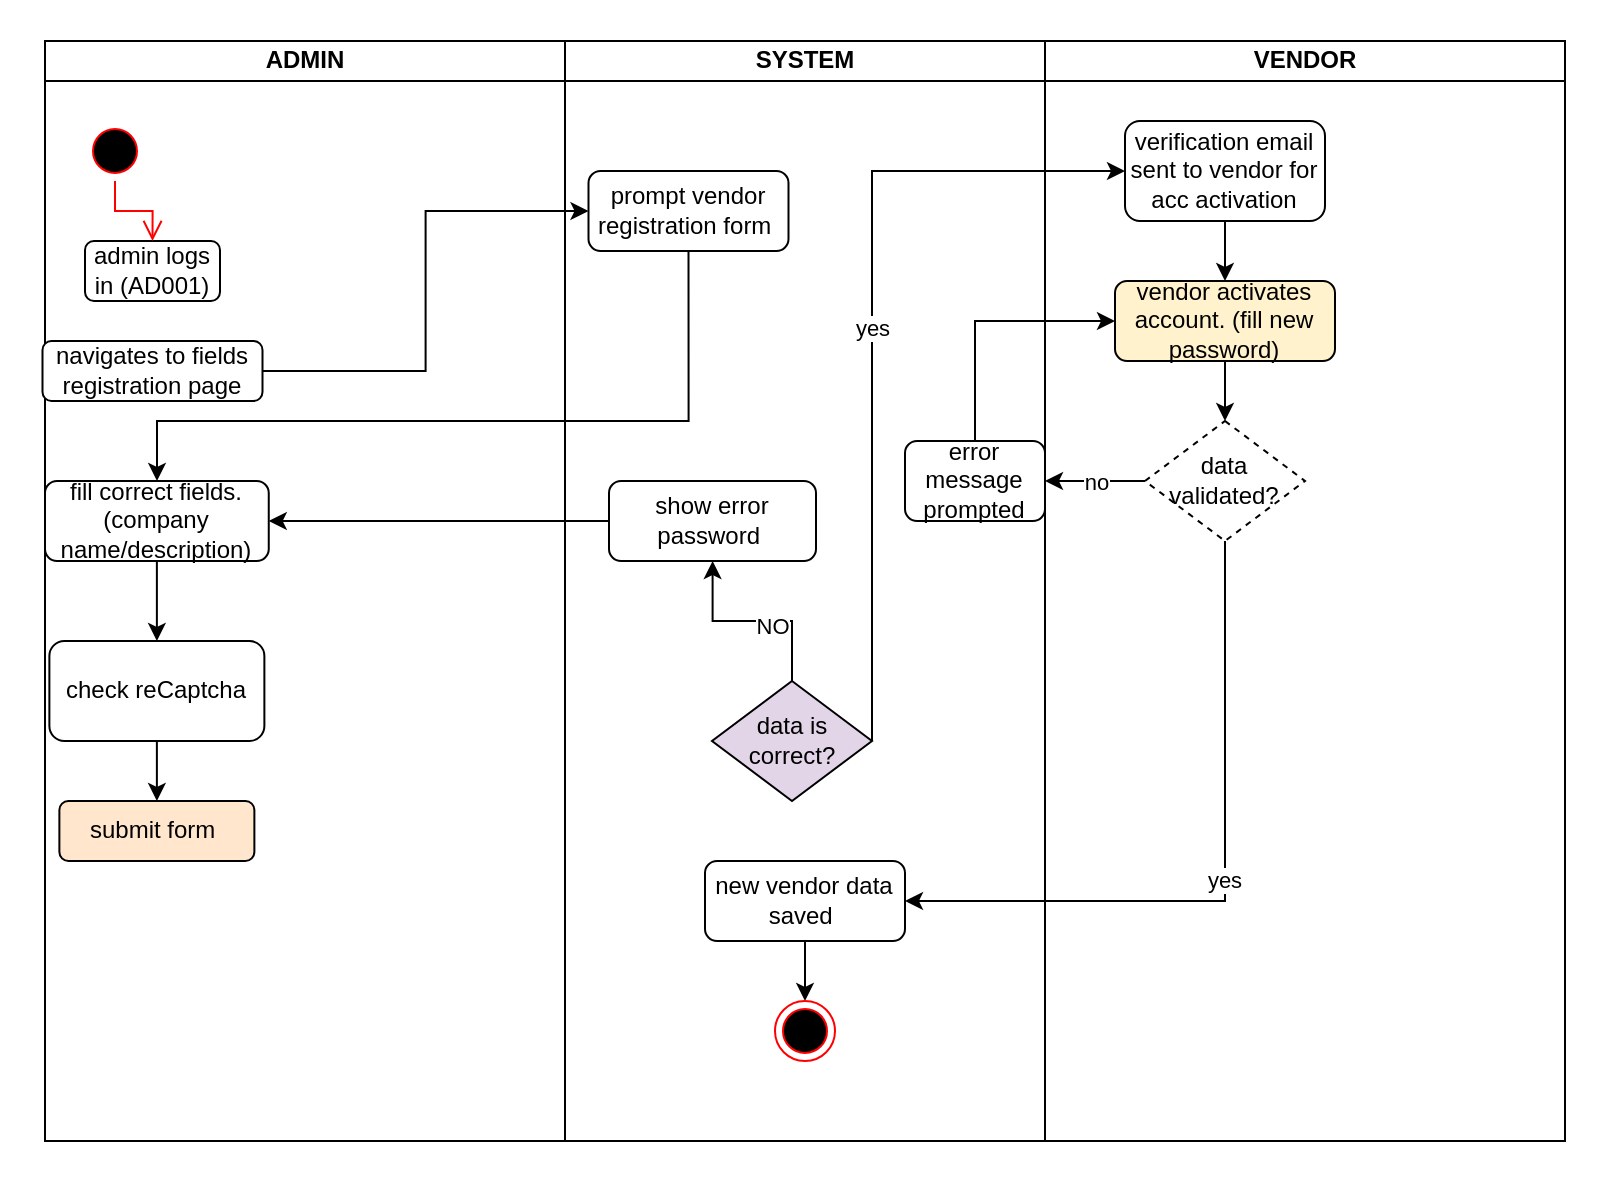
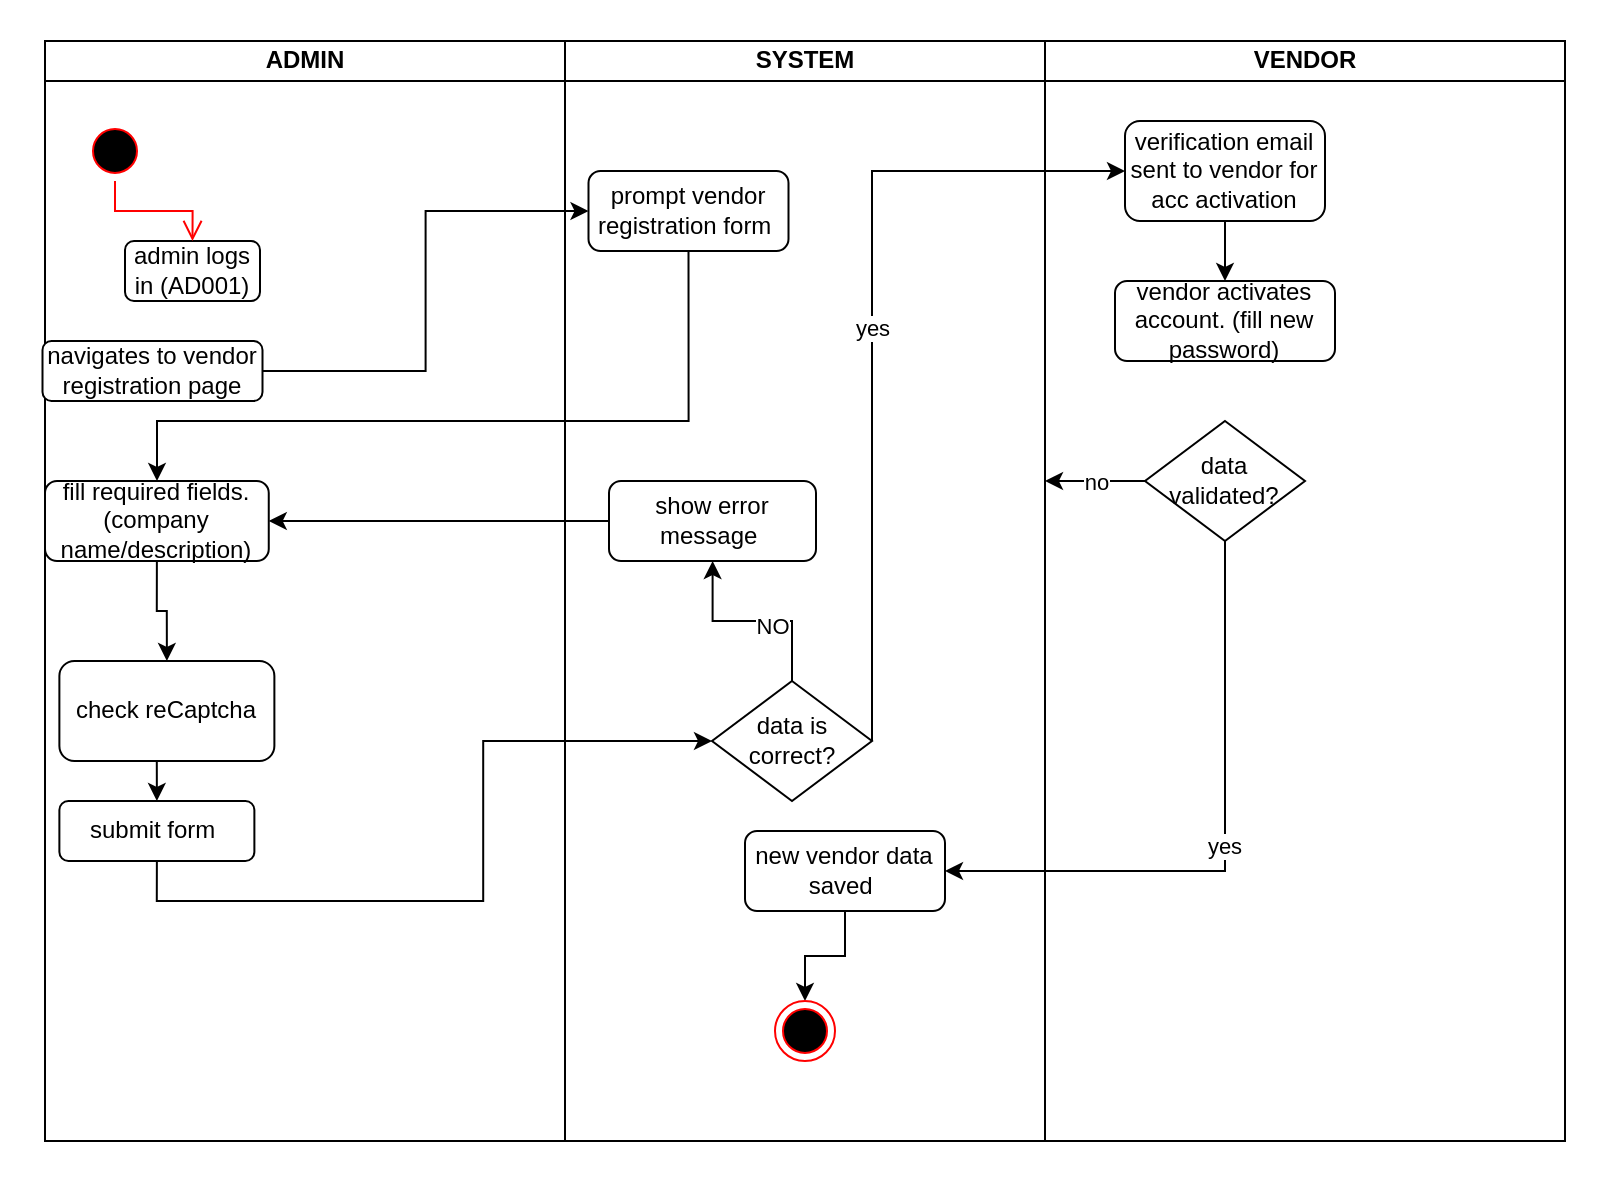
(153, 271) -> (193, 271)
(1225, 321) -> (1225, 321)
(975, 348) -> none
(153, 371) -> (153, 371)
(1225, 384) -> none
(975, 481) -> none
(1225, 481) -> (1225, 481)
(157, 521) -> (157, 521)
(713, 521) -> (713, 521)
(157, 691) -> (167, 711)
(792, 741) -> (792, 741)
(157, 831) -> (157, 831)
none -> (419, 901)
(805, 901) -> (845, 871)
